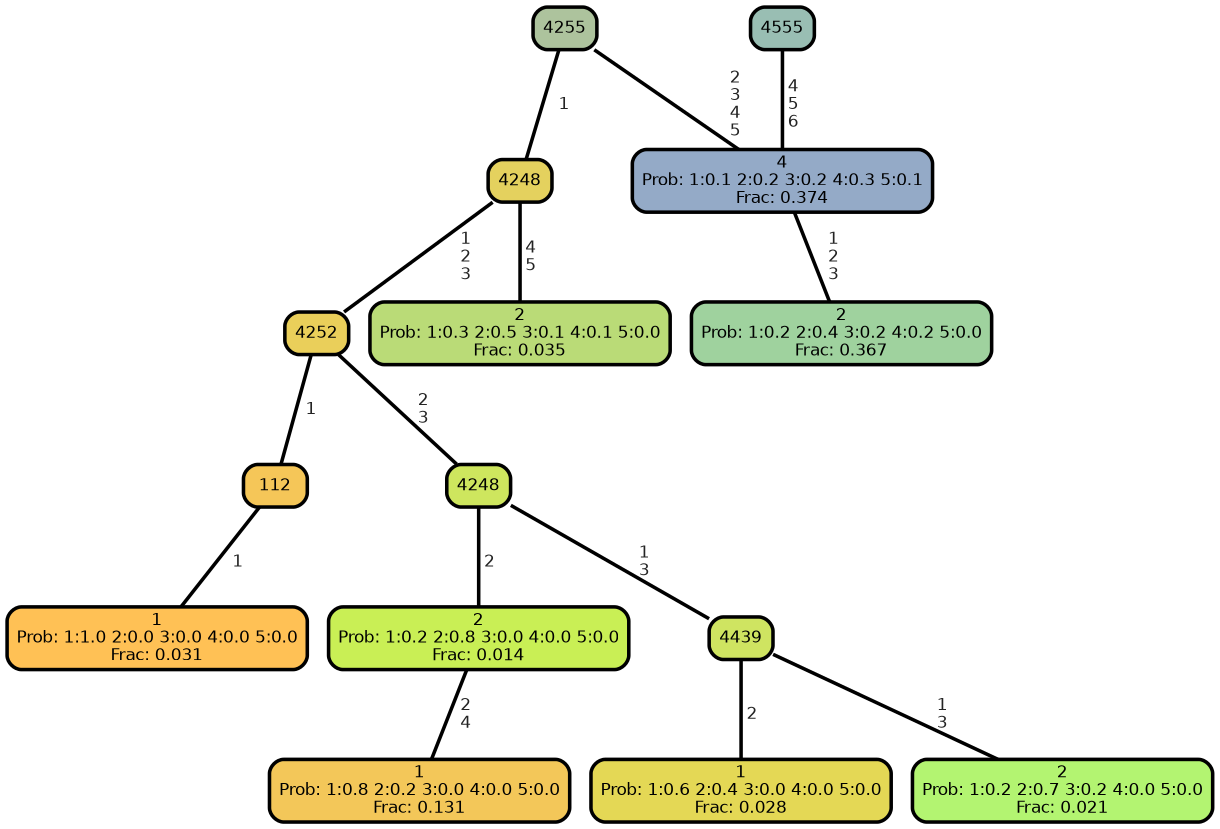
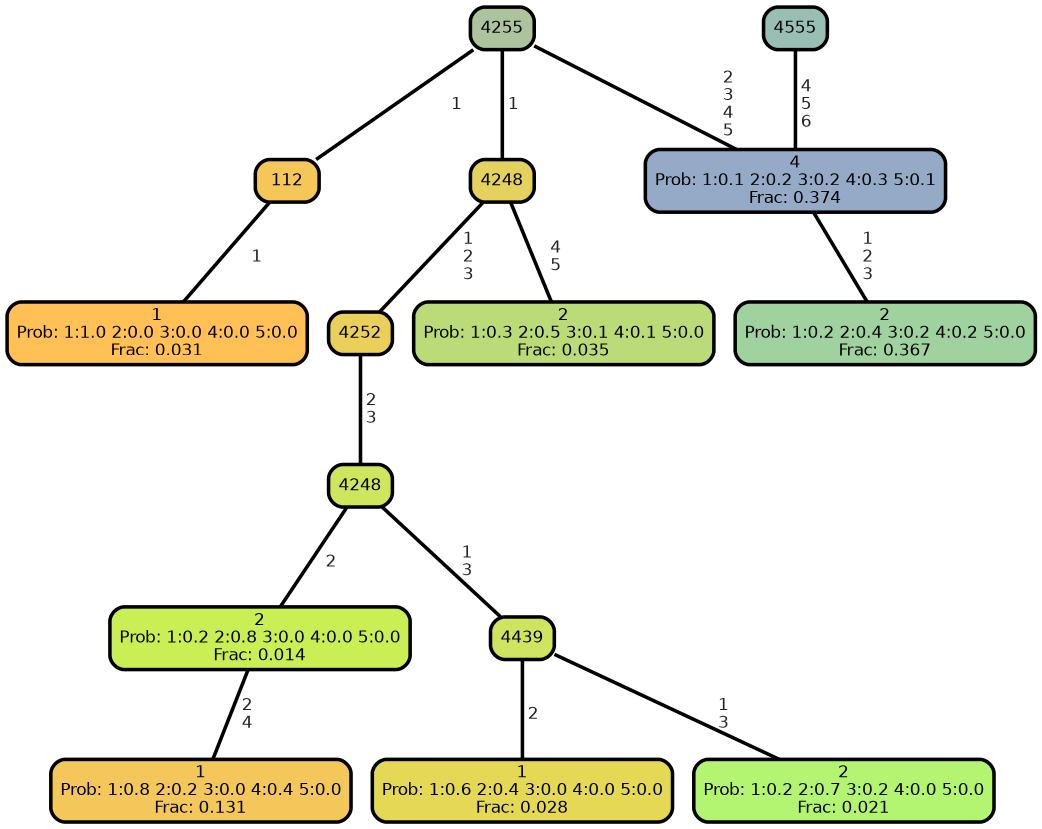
(296, 409) -> (395, 105)
(420, 791) -> (201, 791)
